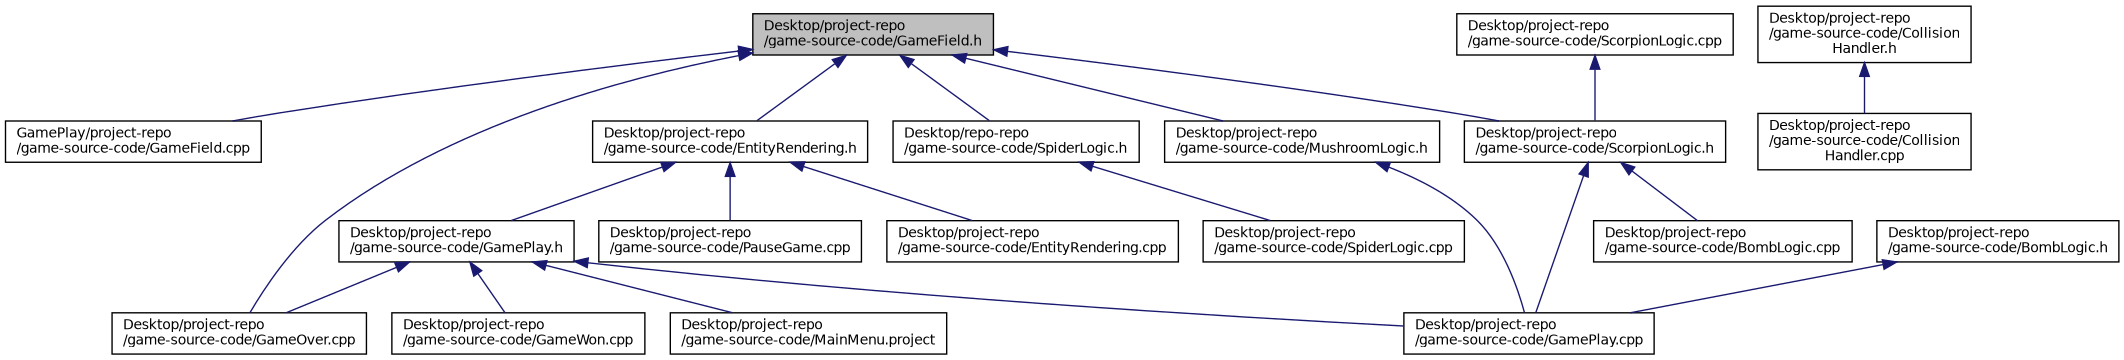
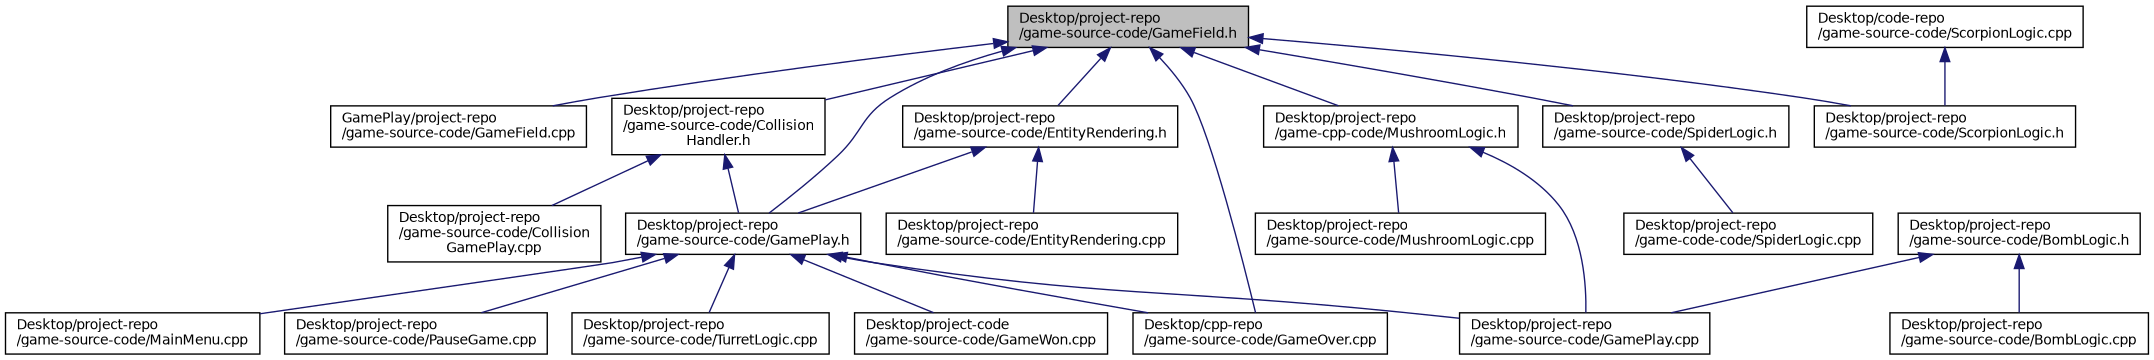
(1595, 34) -> (1945, 27)
none -> (898, 83)
none -> (872, 112)
(1016, 142) -> (1666, 126)
(1302, 142) -> (1391, 126)
(1864, 142) -> (494, 234)
none -> (733, 191)
(1665, 196) -> (2019, 290)
(730, 198) -> (573, 286)
none -> (1400, 234)
(1334, 241) -> (1748, 234)
(1560, 244) -> none
(239, 333) -> (1260, 333)
(518, 333) -> (981, 333)
none -> (701, 333)
(808, 333) -> (133, 333)
